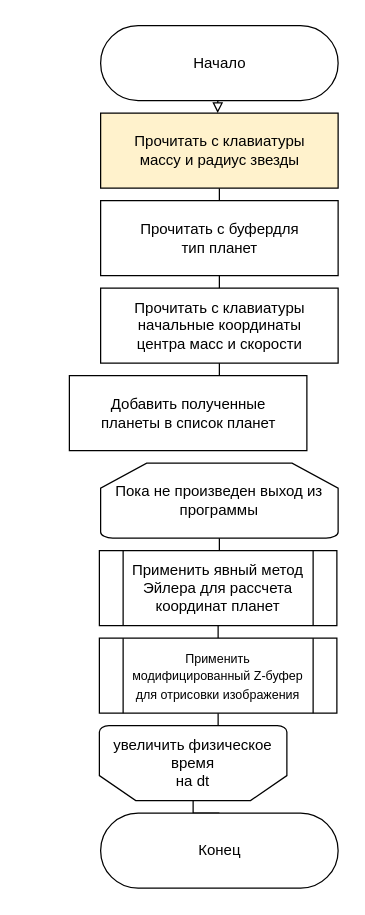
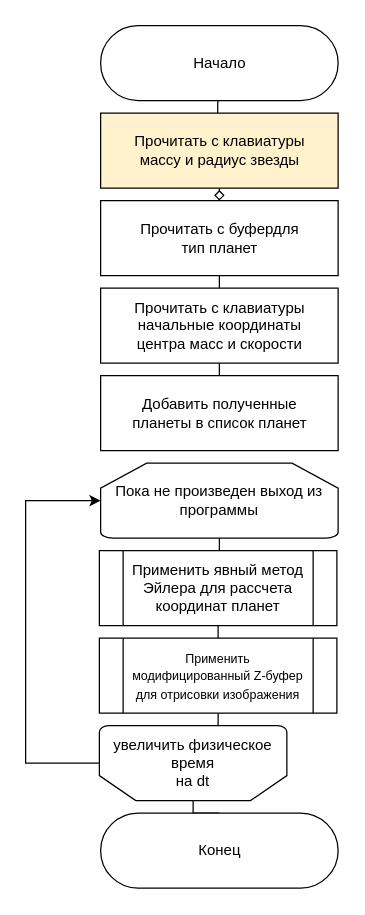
(218, 101) -> (218, 106)
(219, 194) -> (219, 190)
(188, 413) -> (219, 413)
none -> (26, 635)
